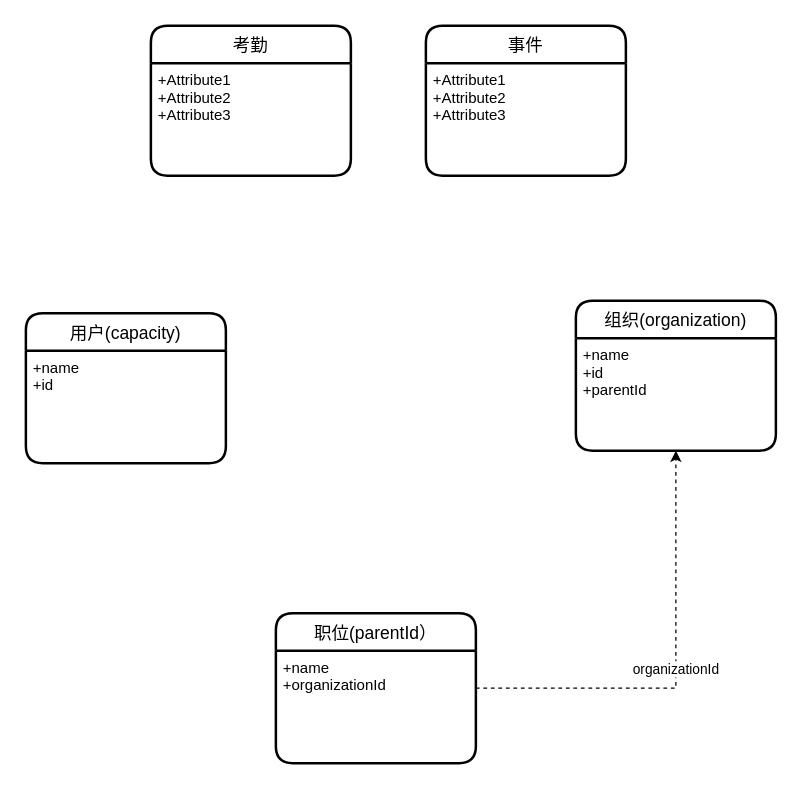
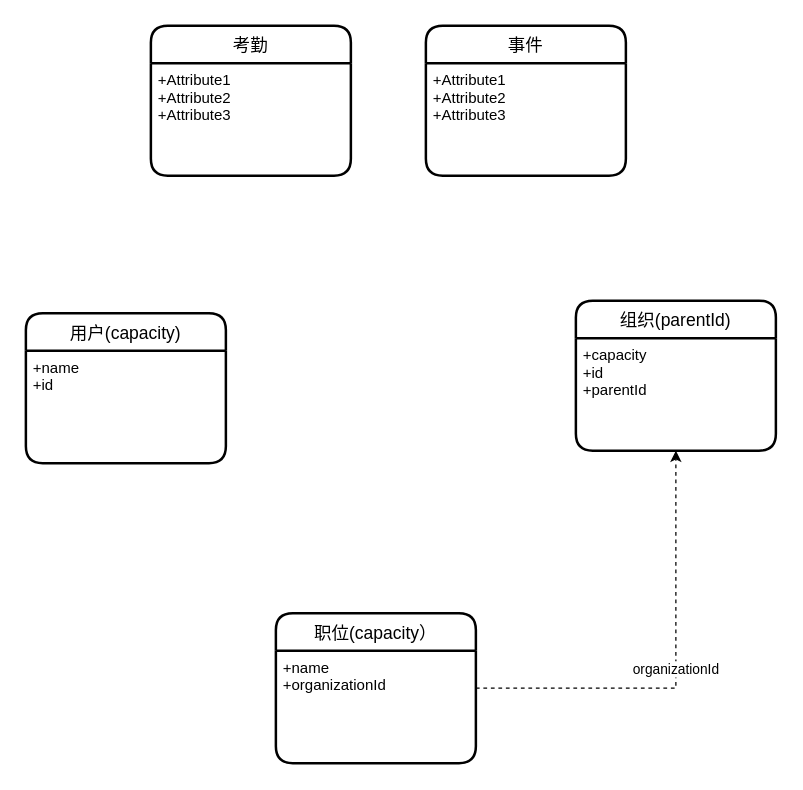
(675, 320) -> (675, 320)
(604, 355) -> (618, 355)
(375, 633) -> (375, 633)
